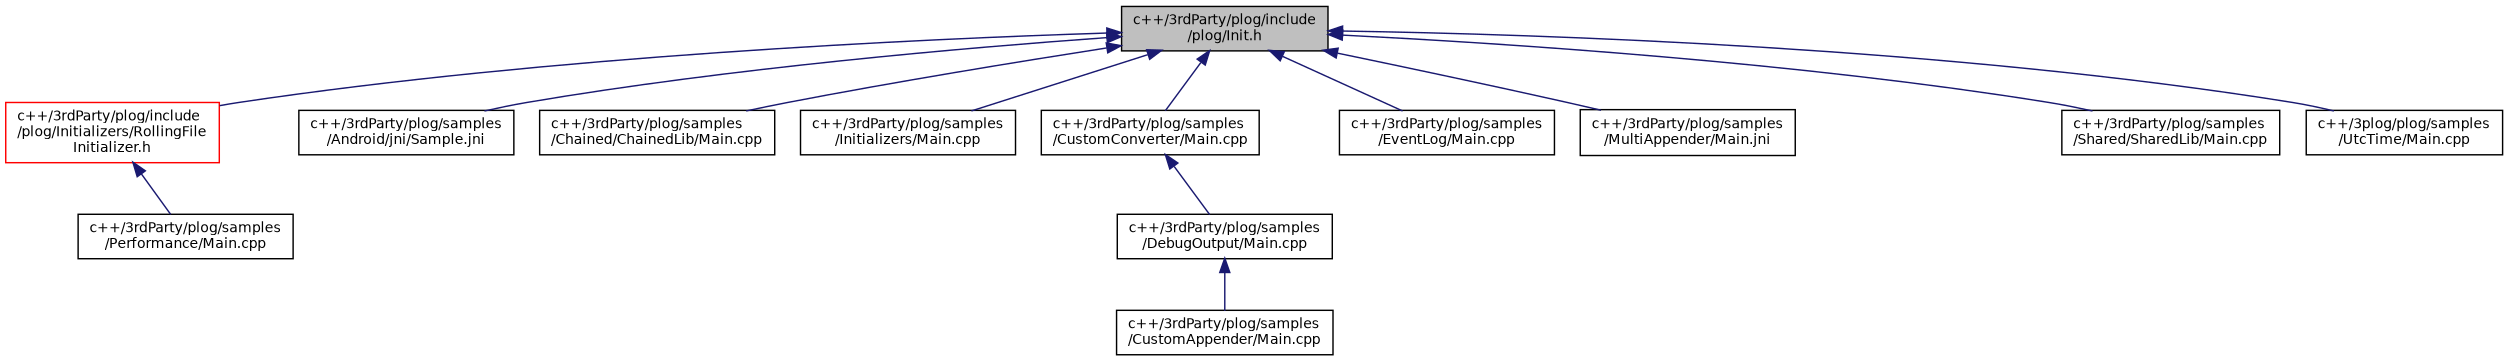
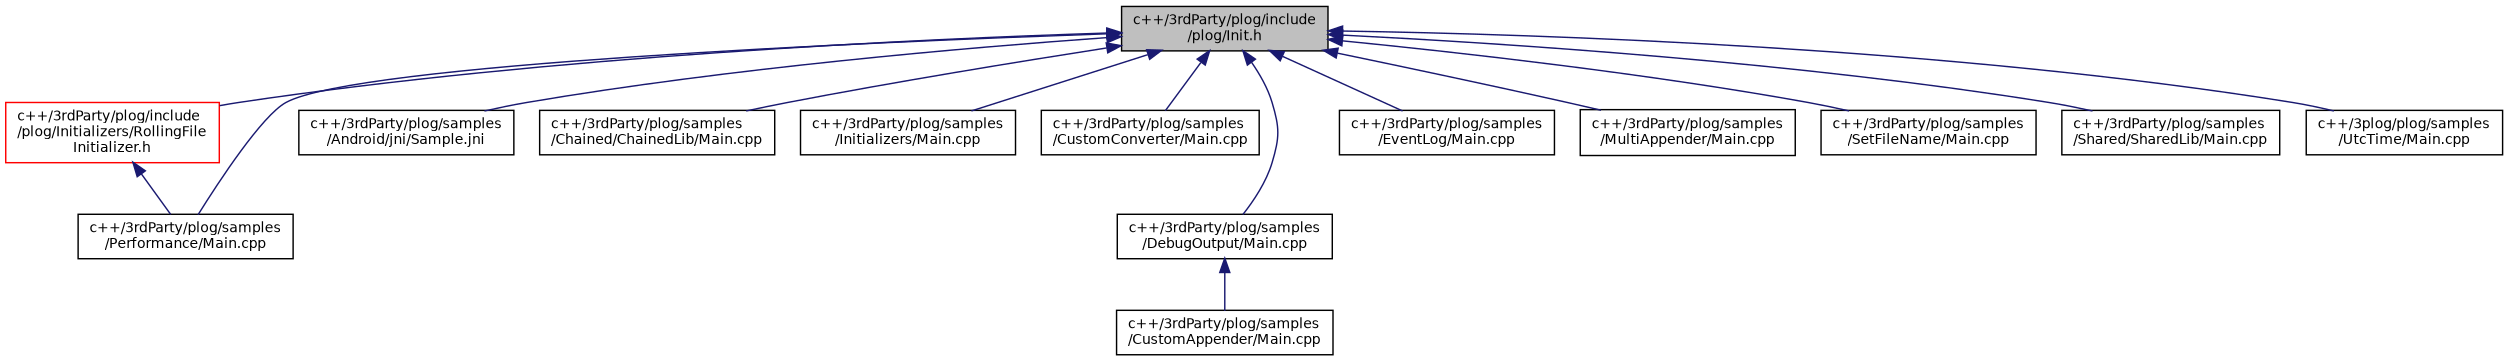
none -> (623, 58)
(1688, 133) -> (1688, 133)
none -> (1929, 133)
(1192, 191) -> (1277, 140)
